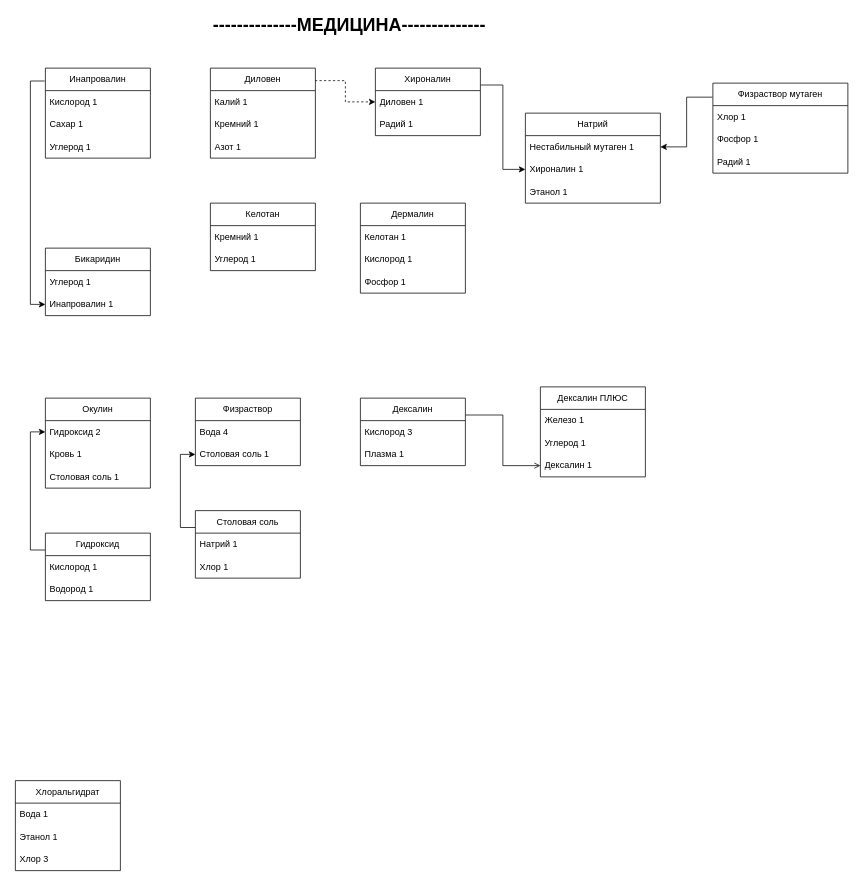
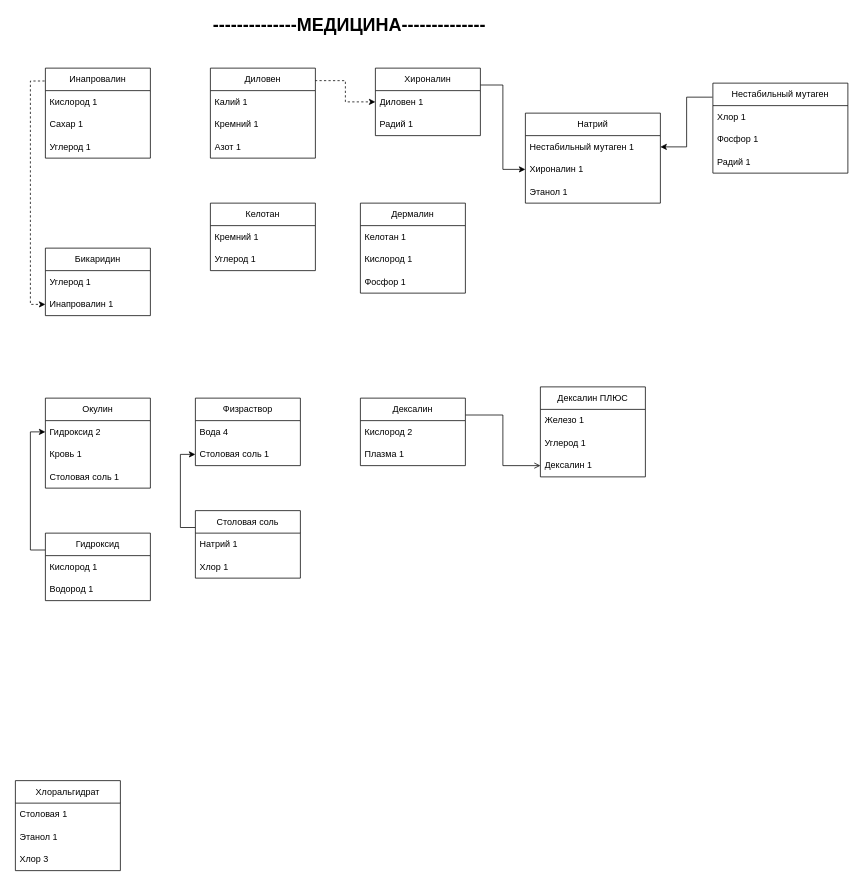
(780, 94) -> (780, 94)
(30, 191) -> (30, 191)
(389, 432) -> (389, 432)
(34, 814) -> (44, 814)
